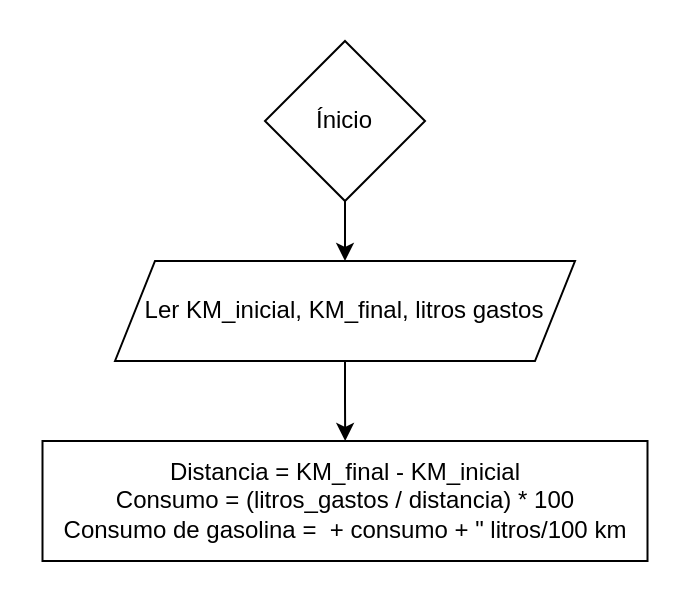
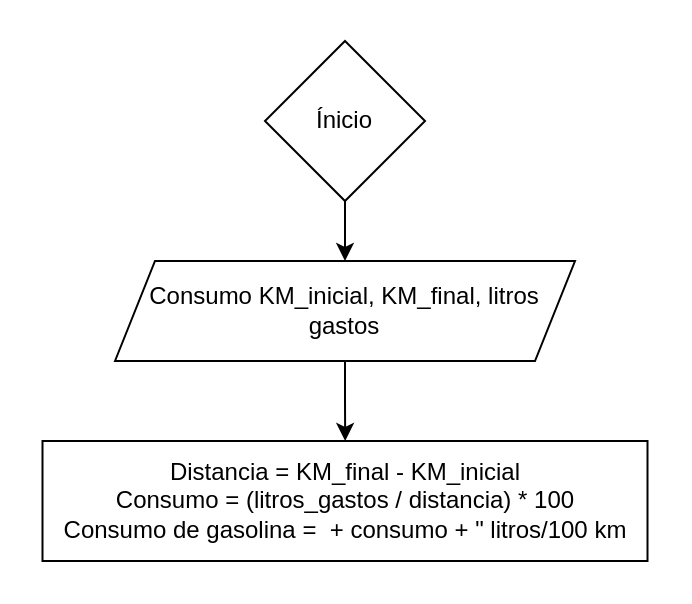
(345, 311) -> (345, 311)
